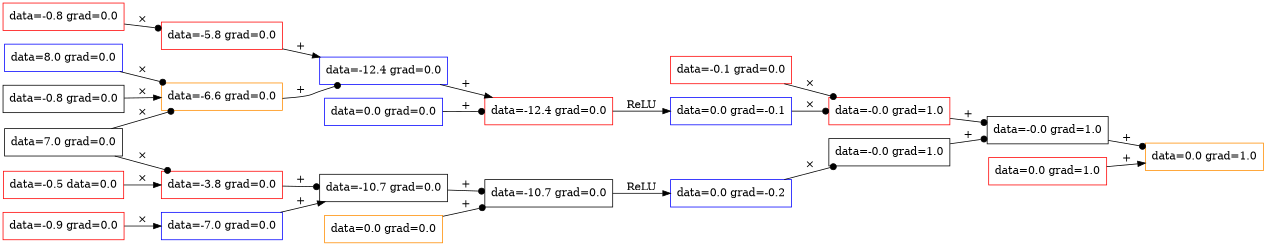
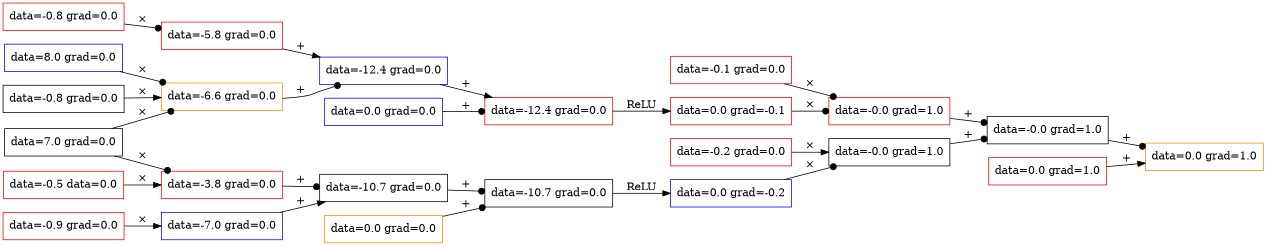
(731, 111) -> (731, 111)
none -> (731, 152)
